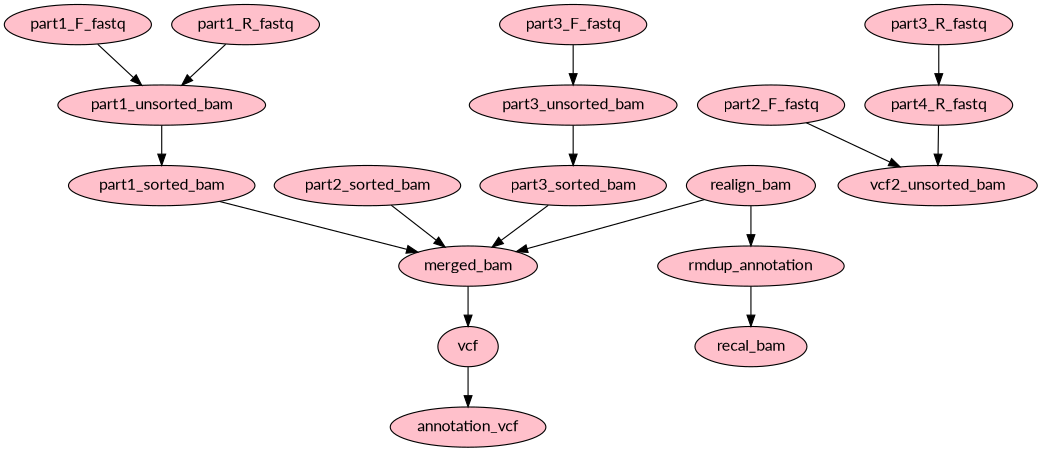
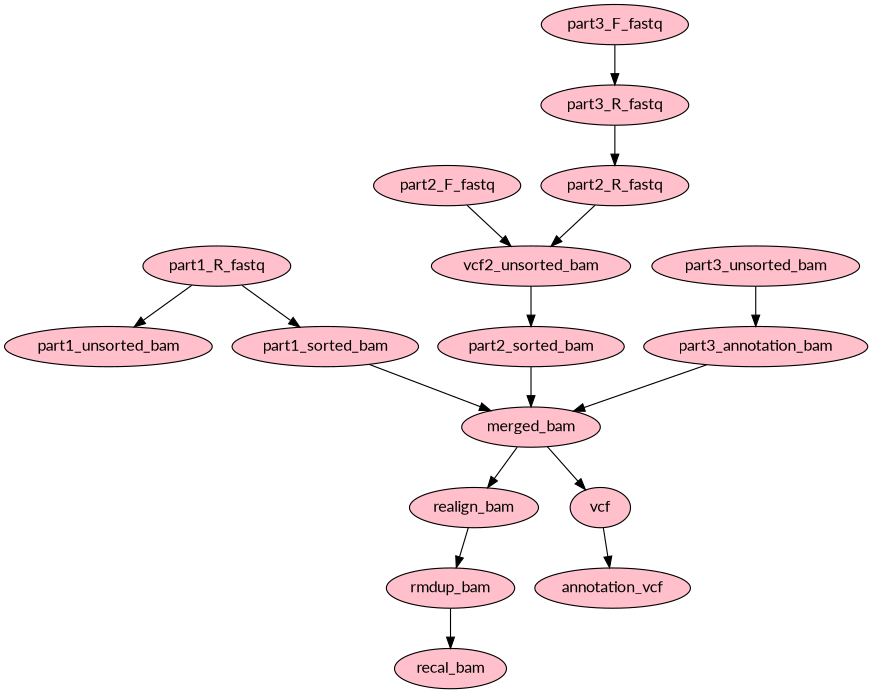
(78, 25) -> none
(573, 59) -> (615, 59)
(939, 105) -> (615, 186)
(162, 140) -> (266, 303)
(573, 186) -> (756, 347)
(616, 224) -> (506, 463)
(751, 266) -> (451, 588)
none -> (531, 301)
